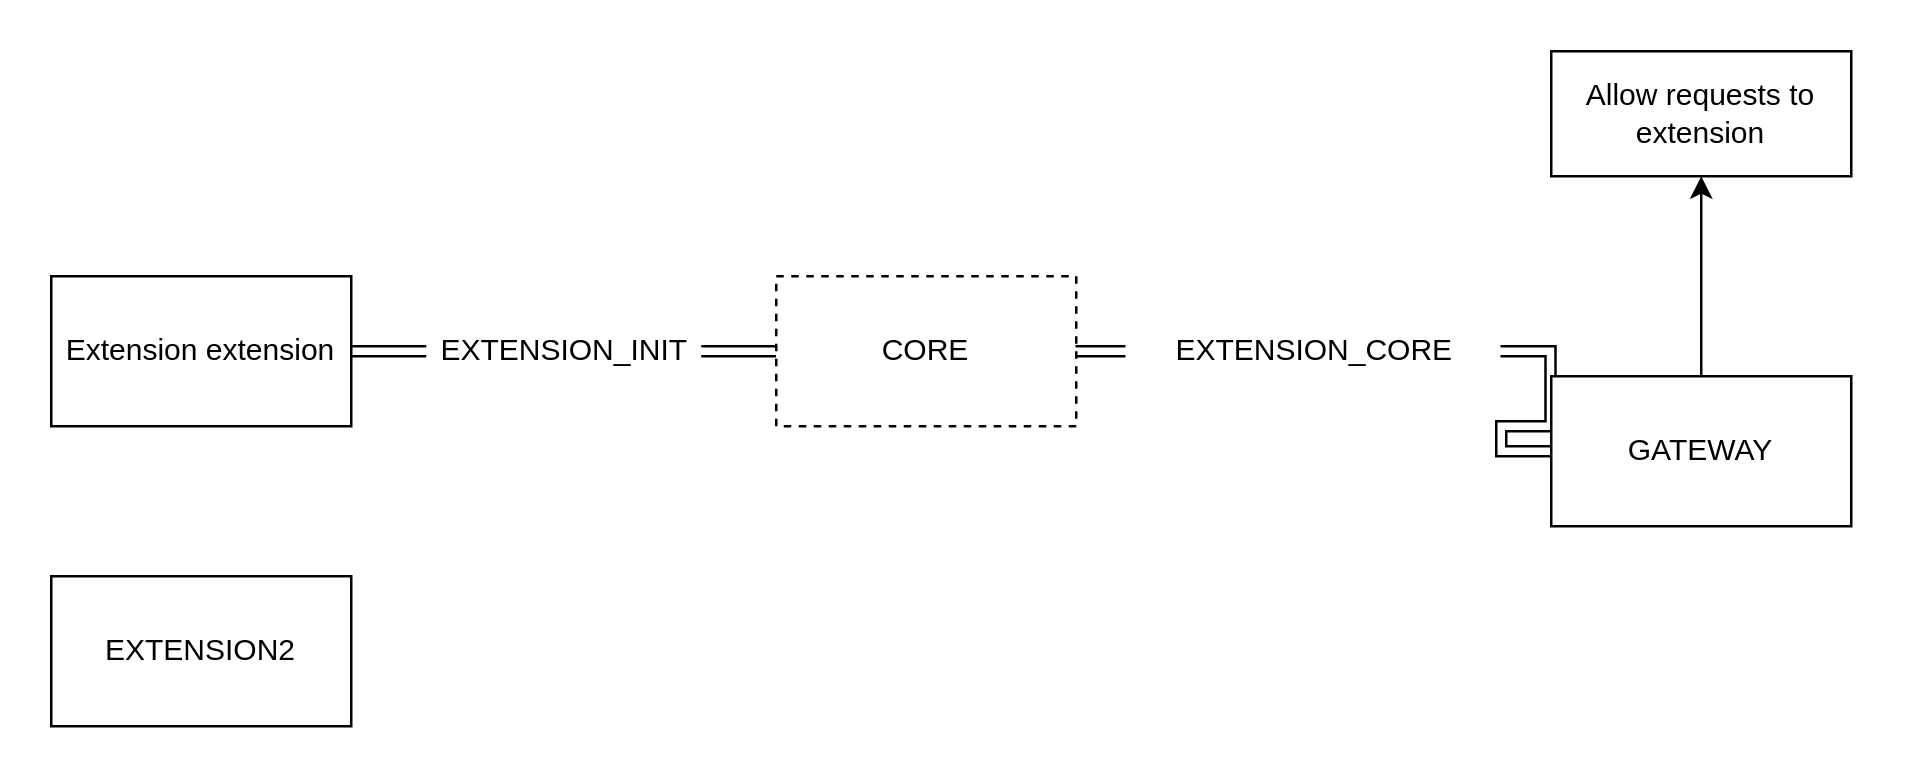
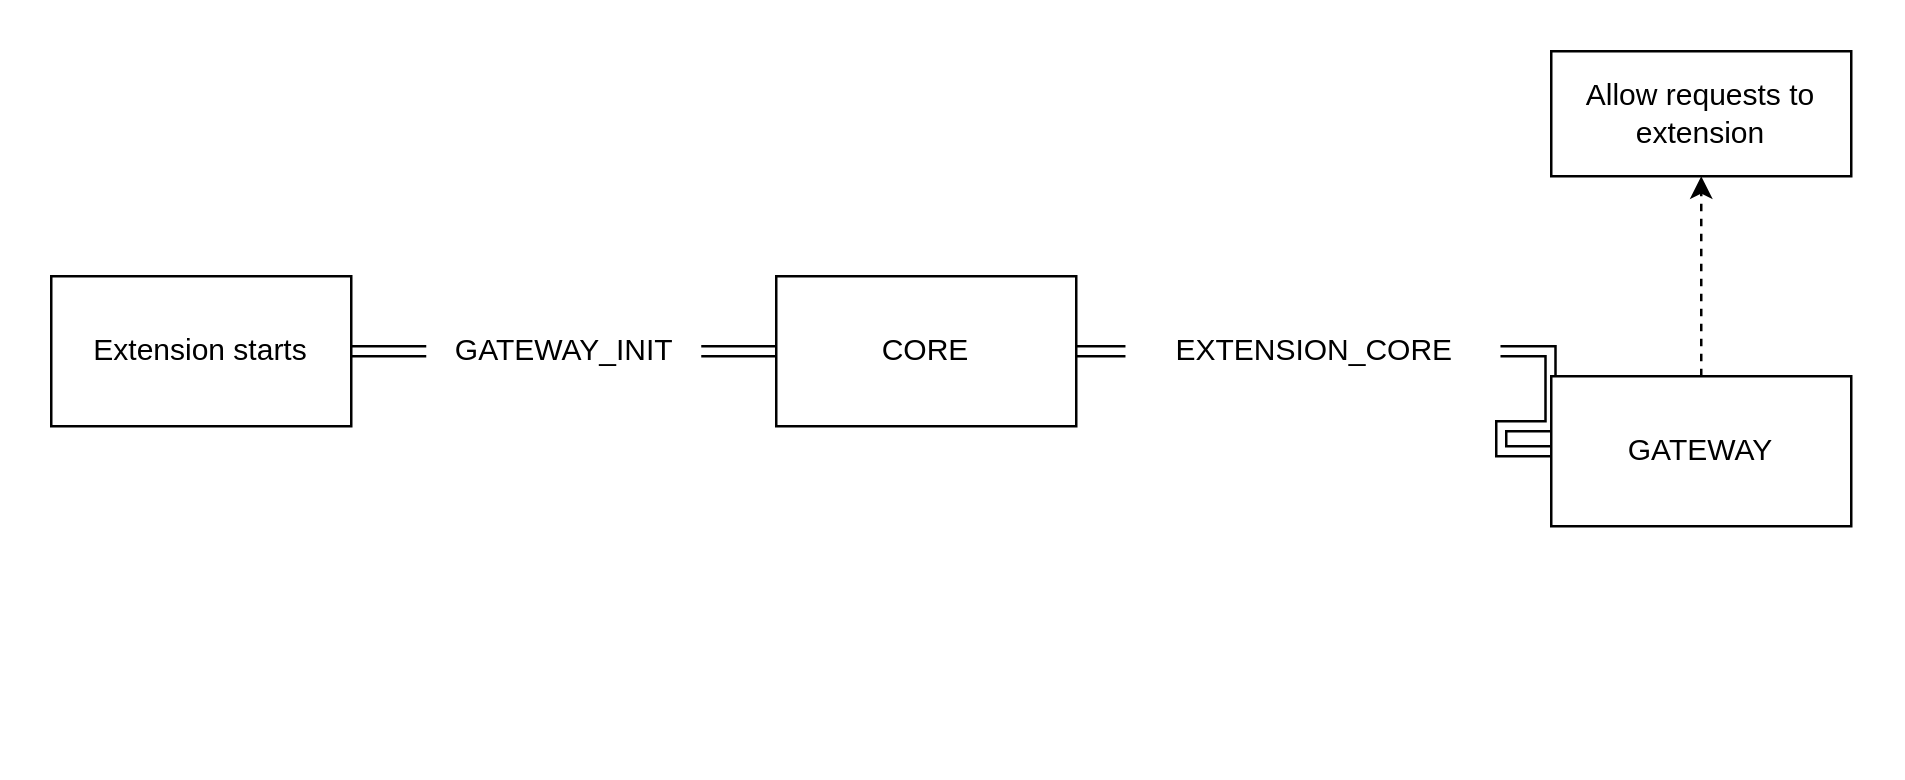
(1701, 284) -> (1701, 284)
(201, 351) -> (201, 351)
(565, 351) -> (565, 351)
(926, 351) -> (926, 351)
(201, 651) -> none
